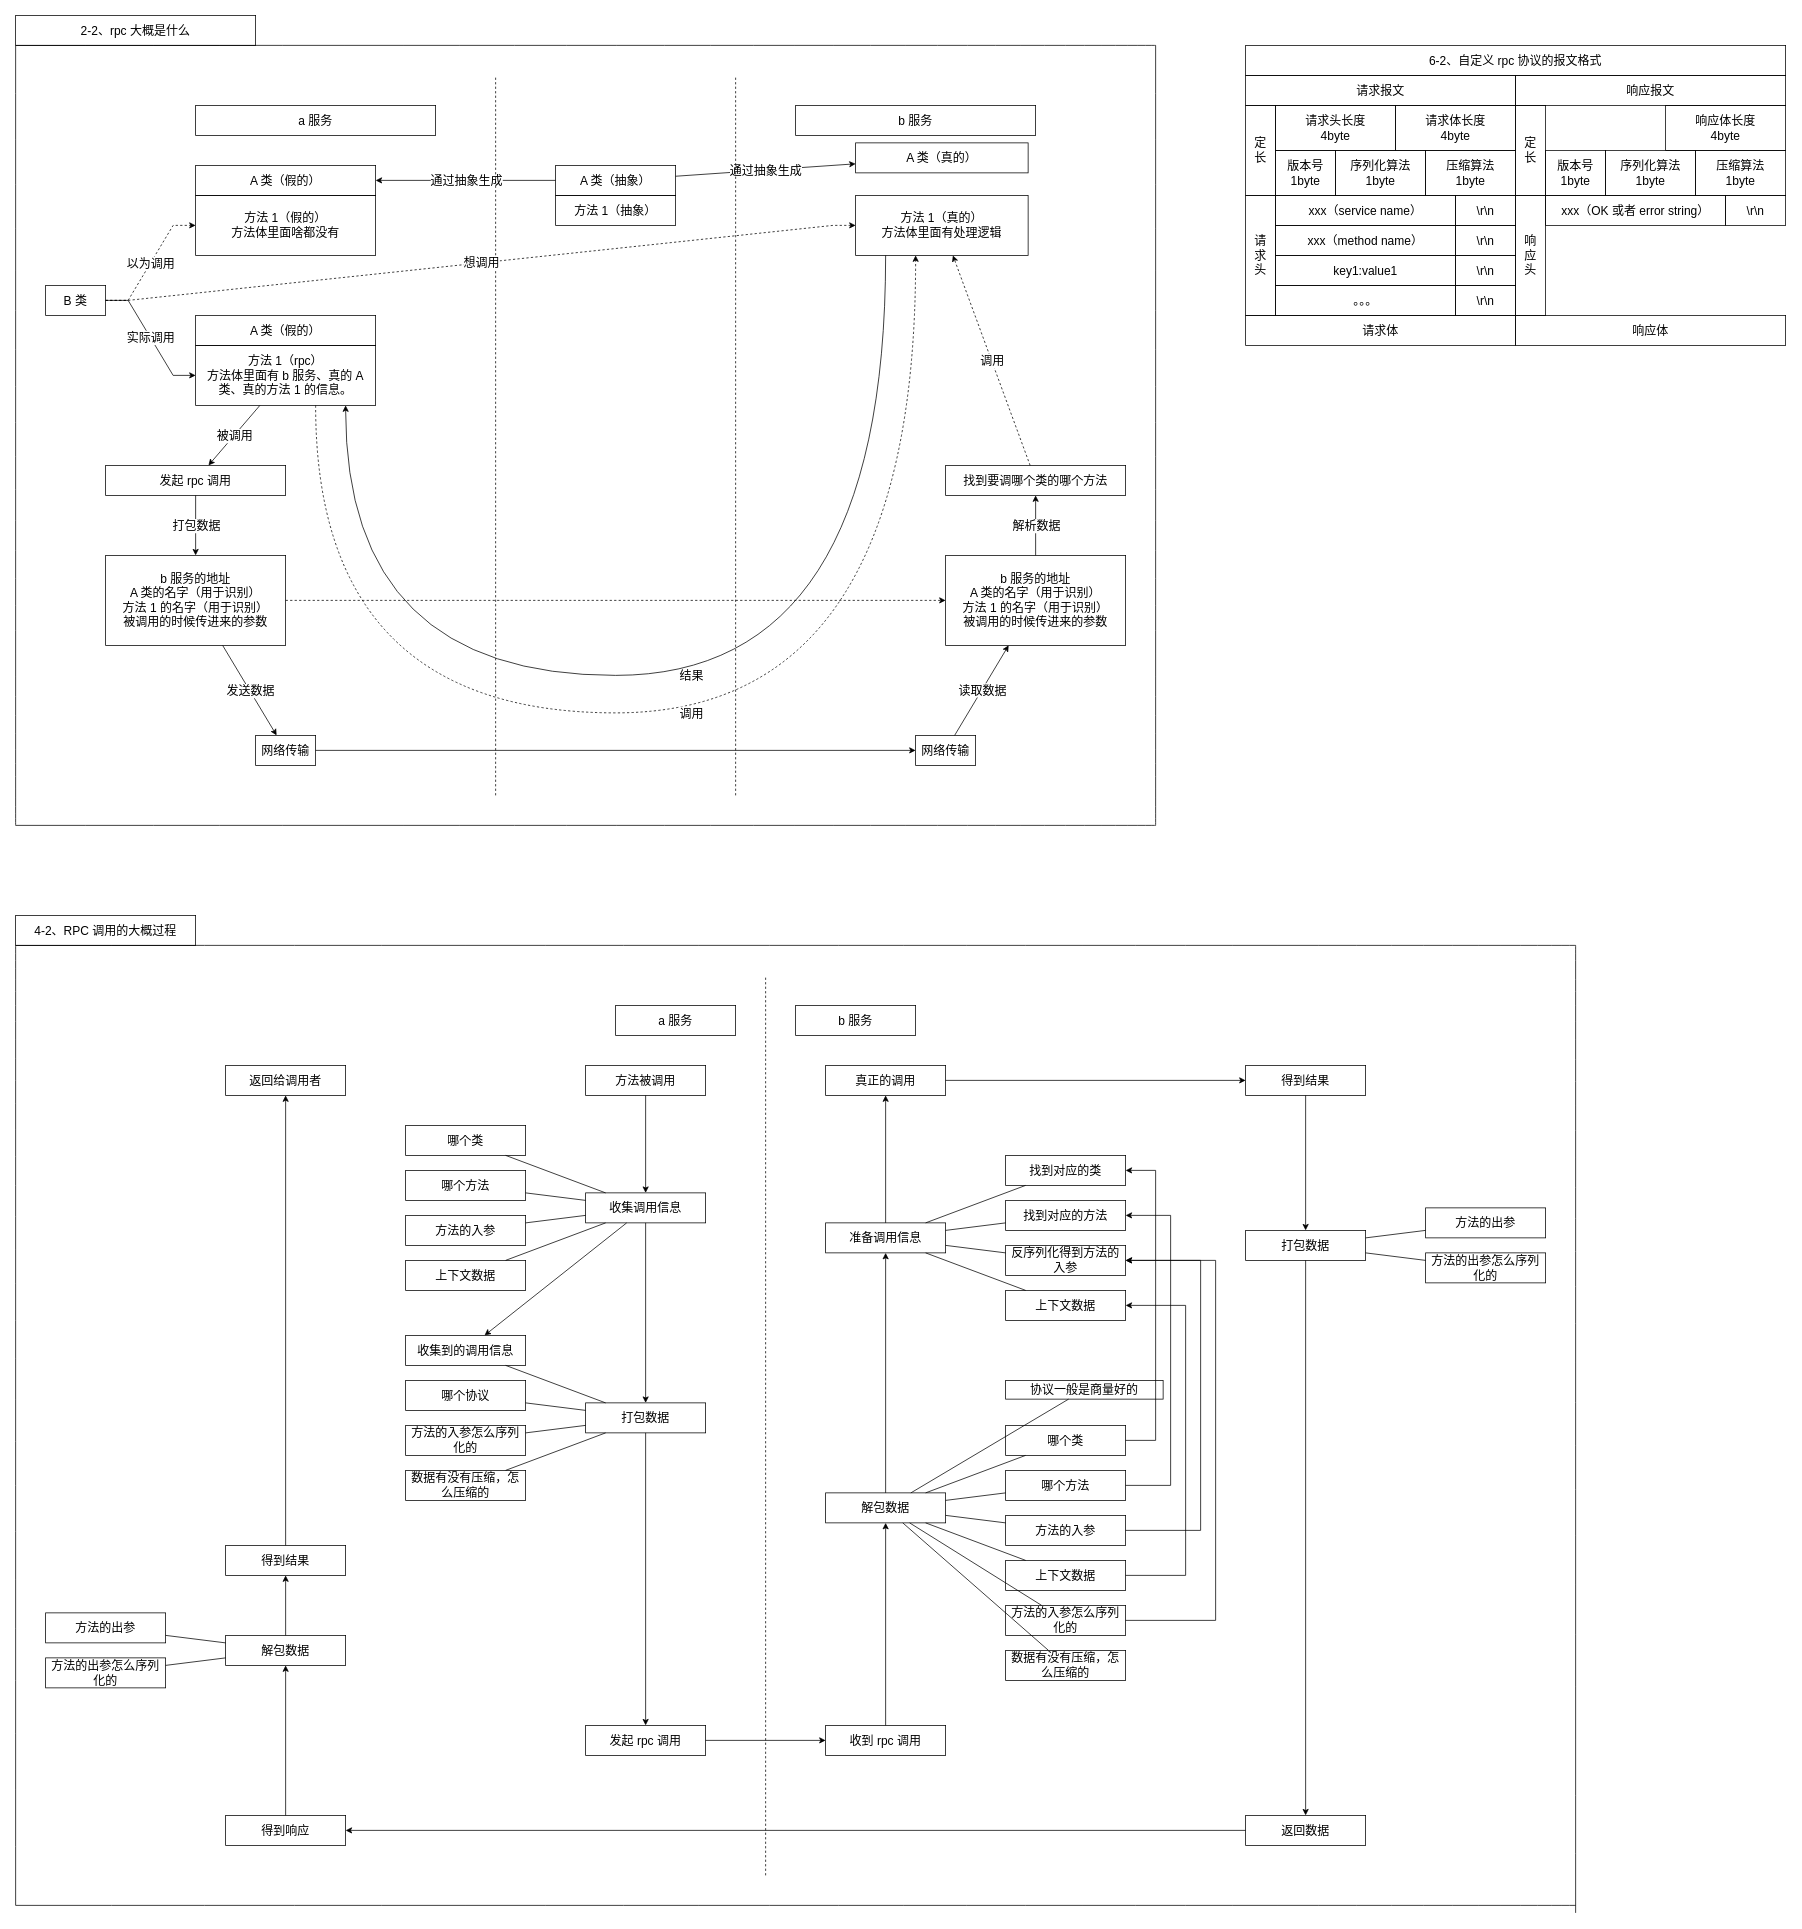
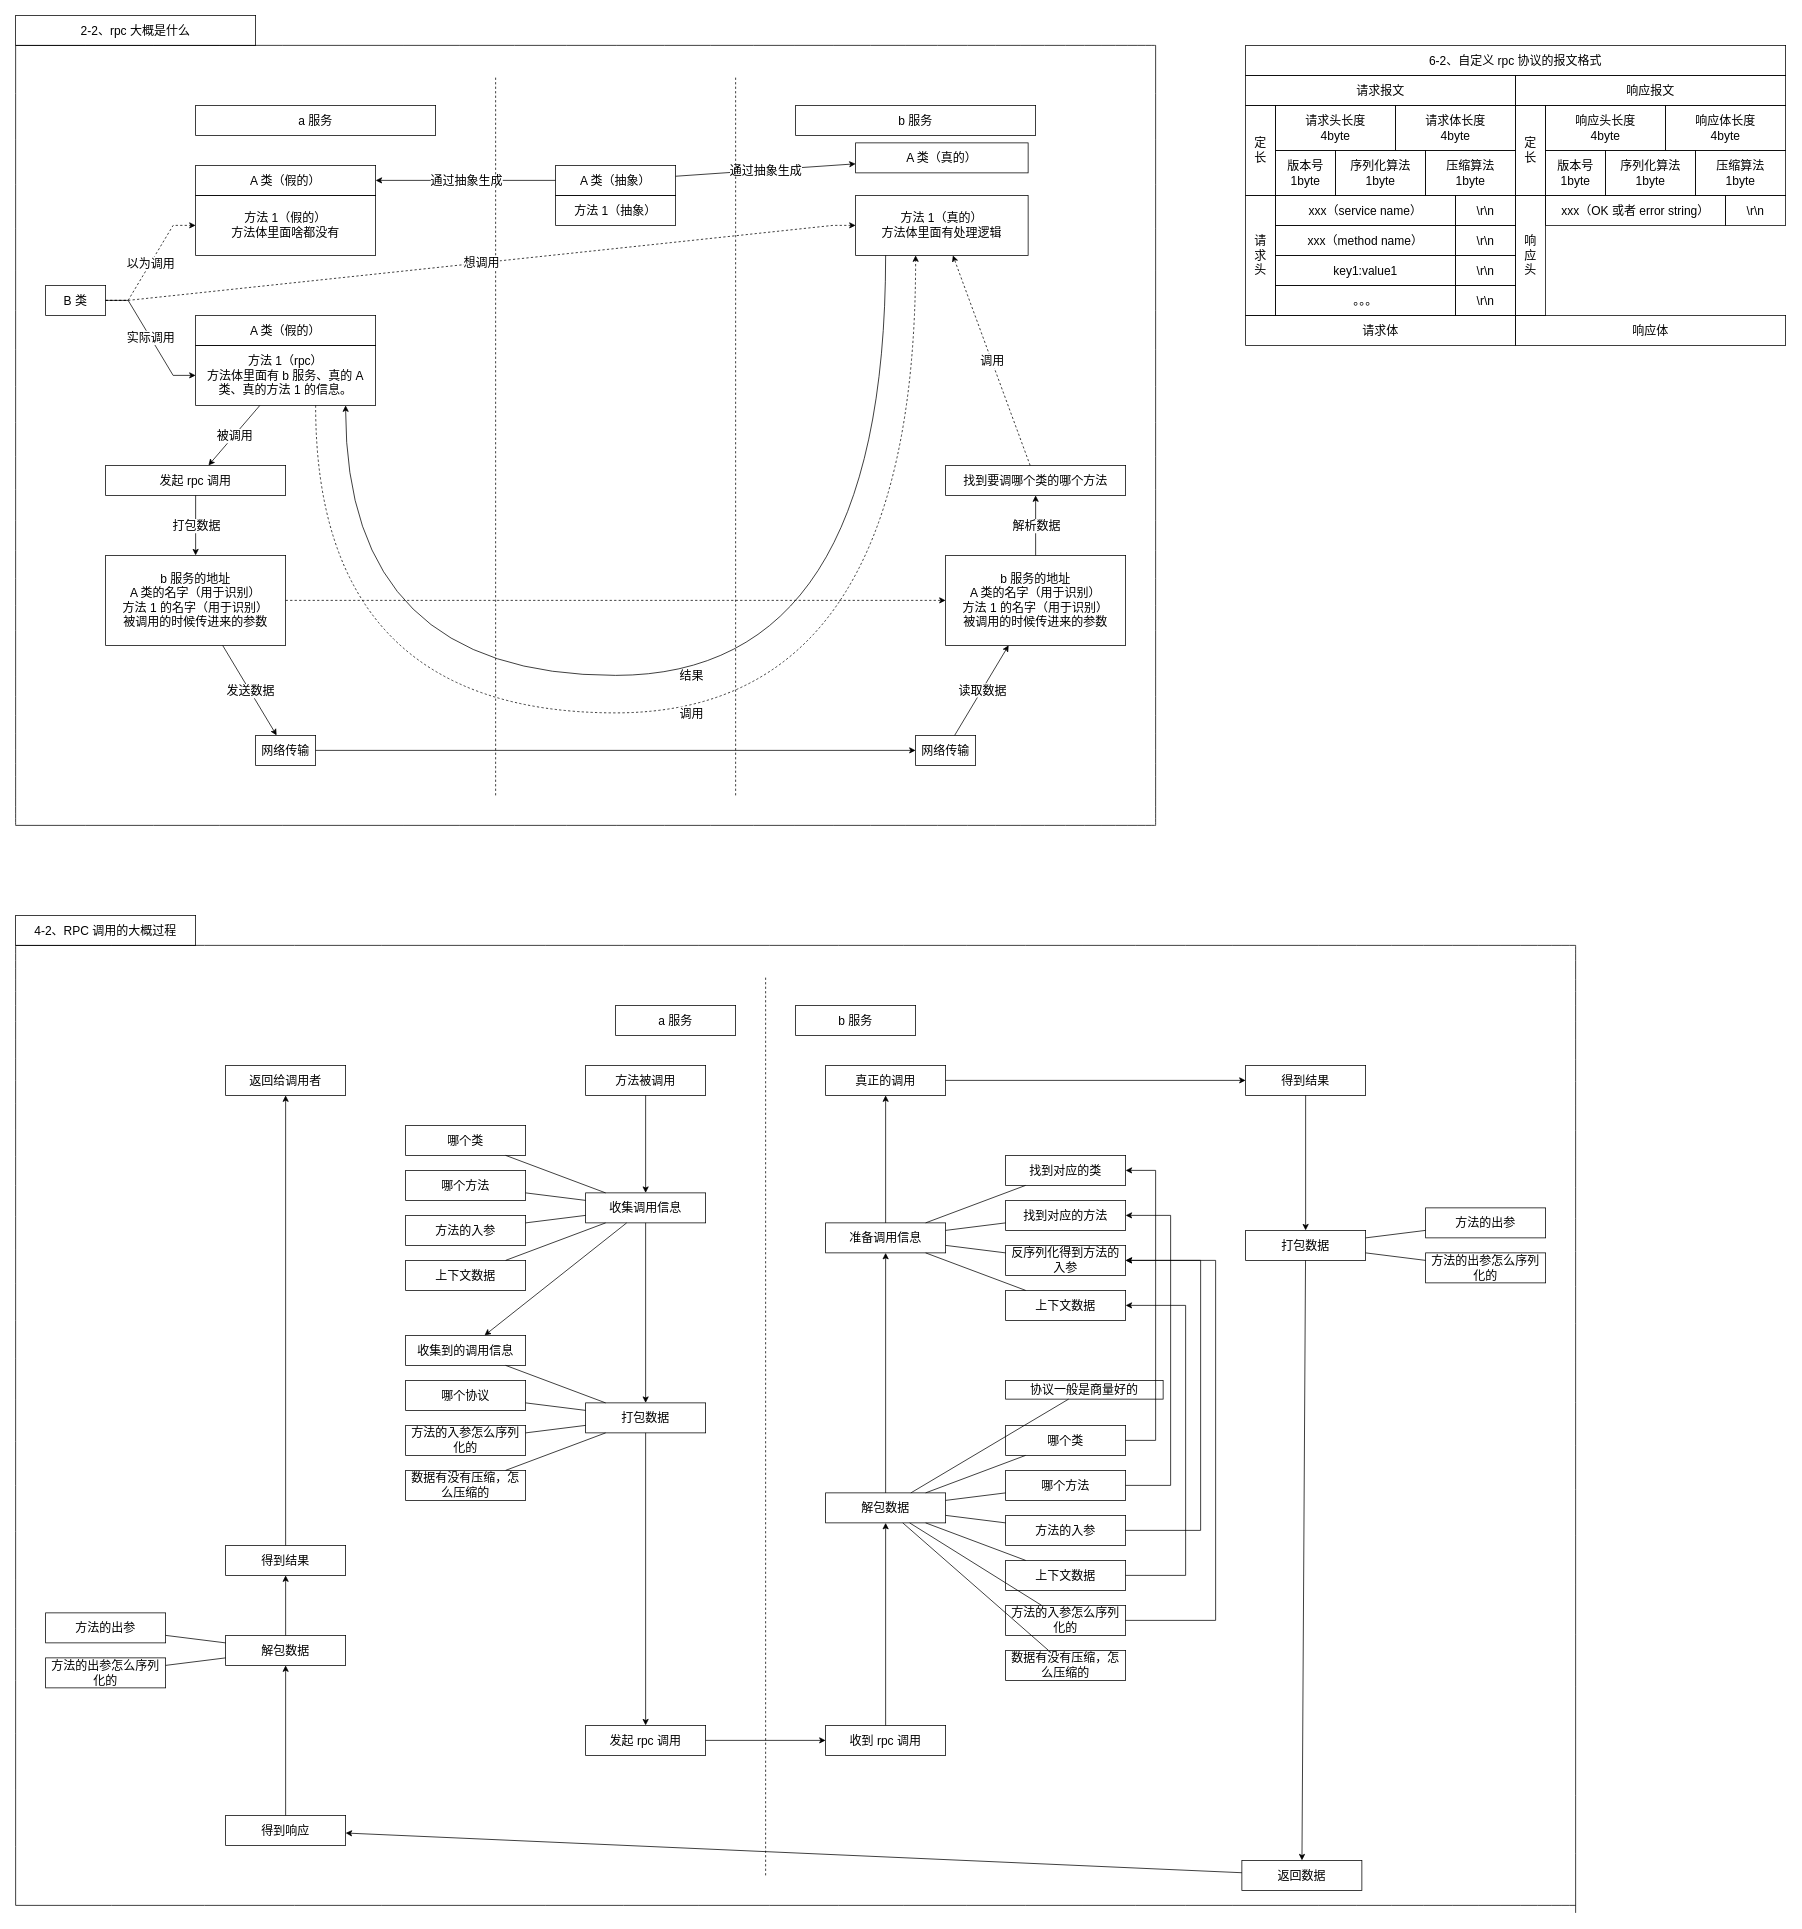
none -> (1605, 128)
(1305, 1830) -> (1302, 1875)
